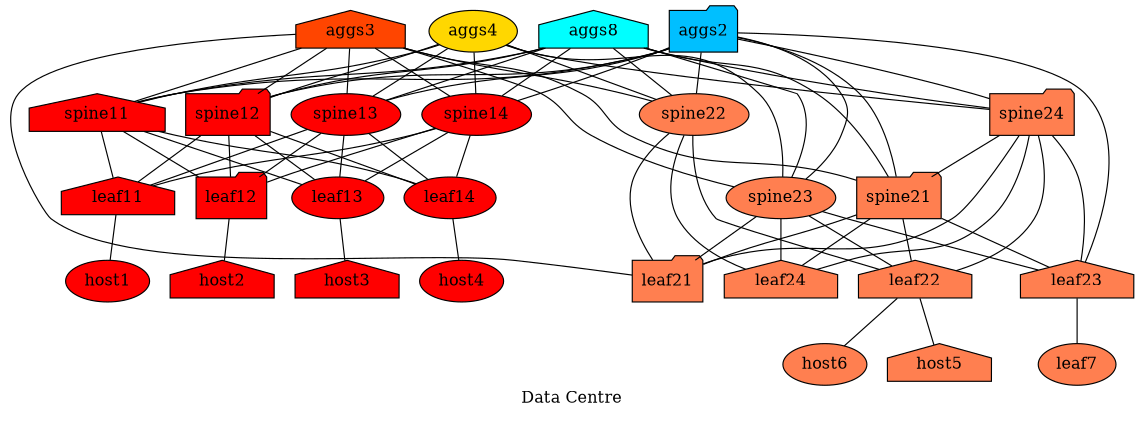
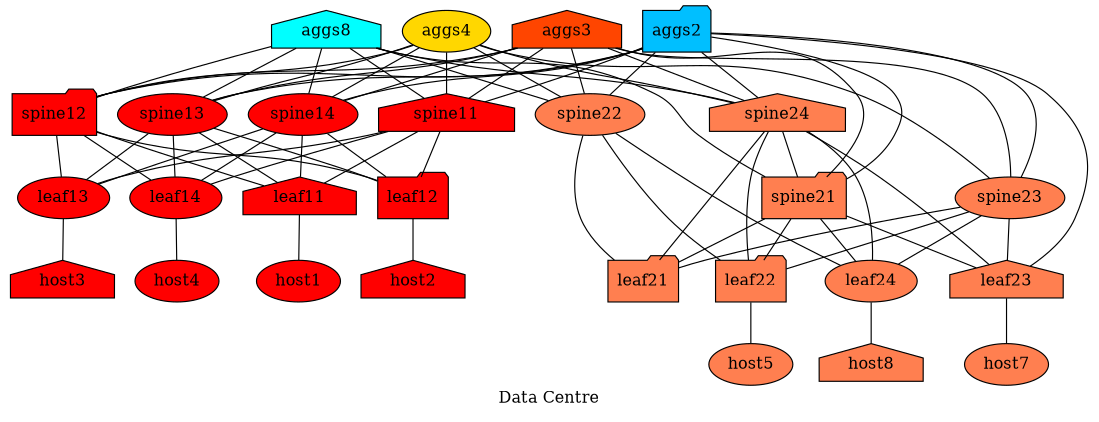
(801, 101) -> none
(1032, 115) -> (777, 115)
(128, 246) -> (676, 74)
(781, 281) -> (871, 281)
(915, 281) -> (751, 281)
(825, 364) -> none
none -> (871, 364)
(939, 364) -> (751, 364)
(1077, 364) -> (1007, 364)
